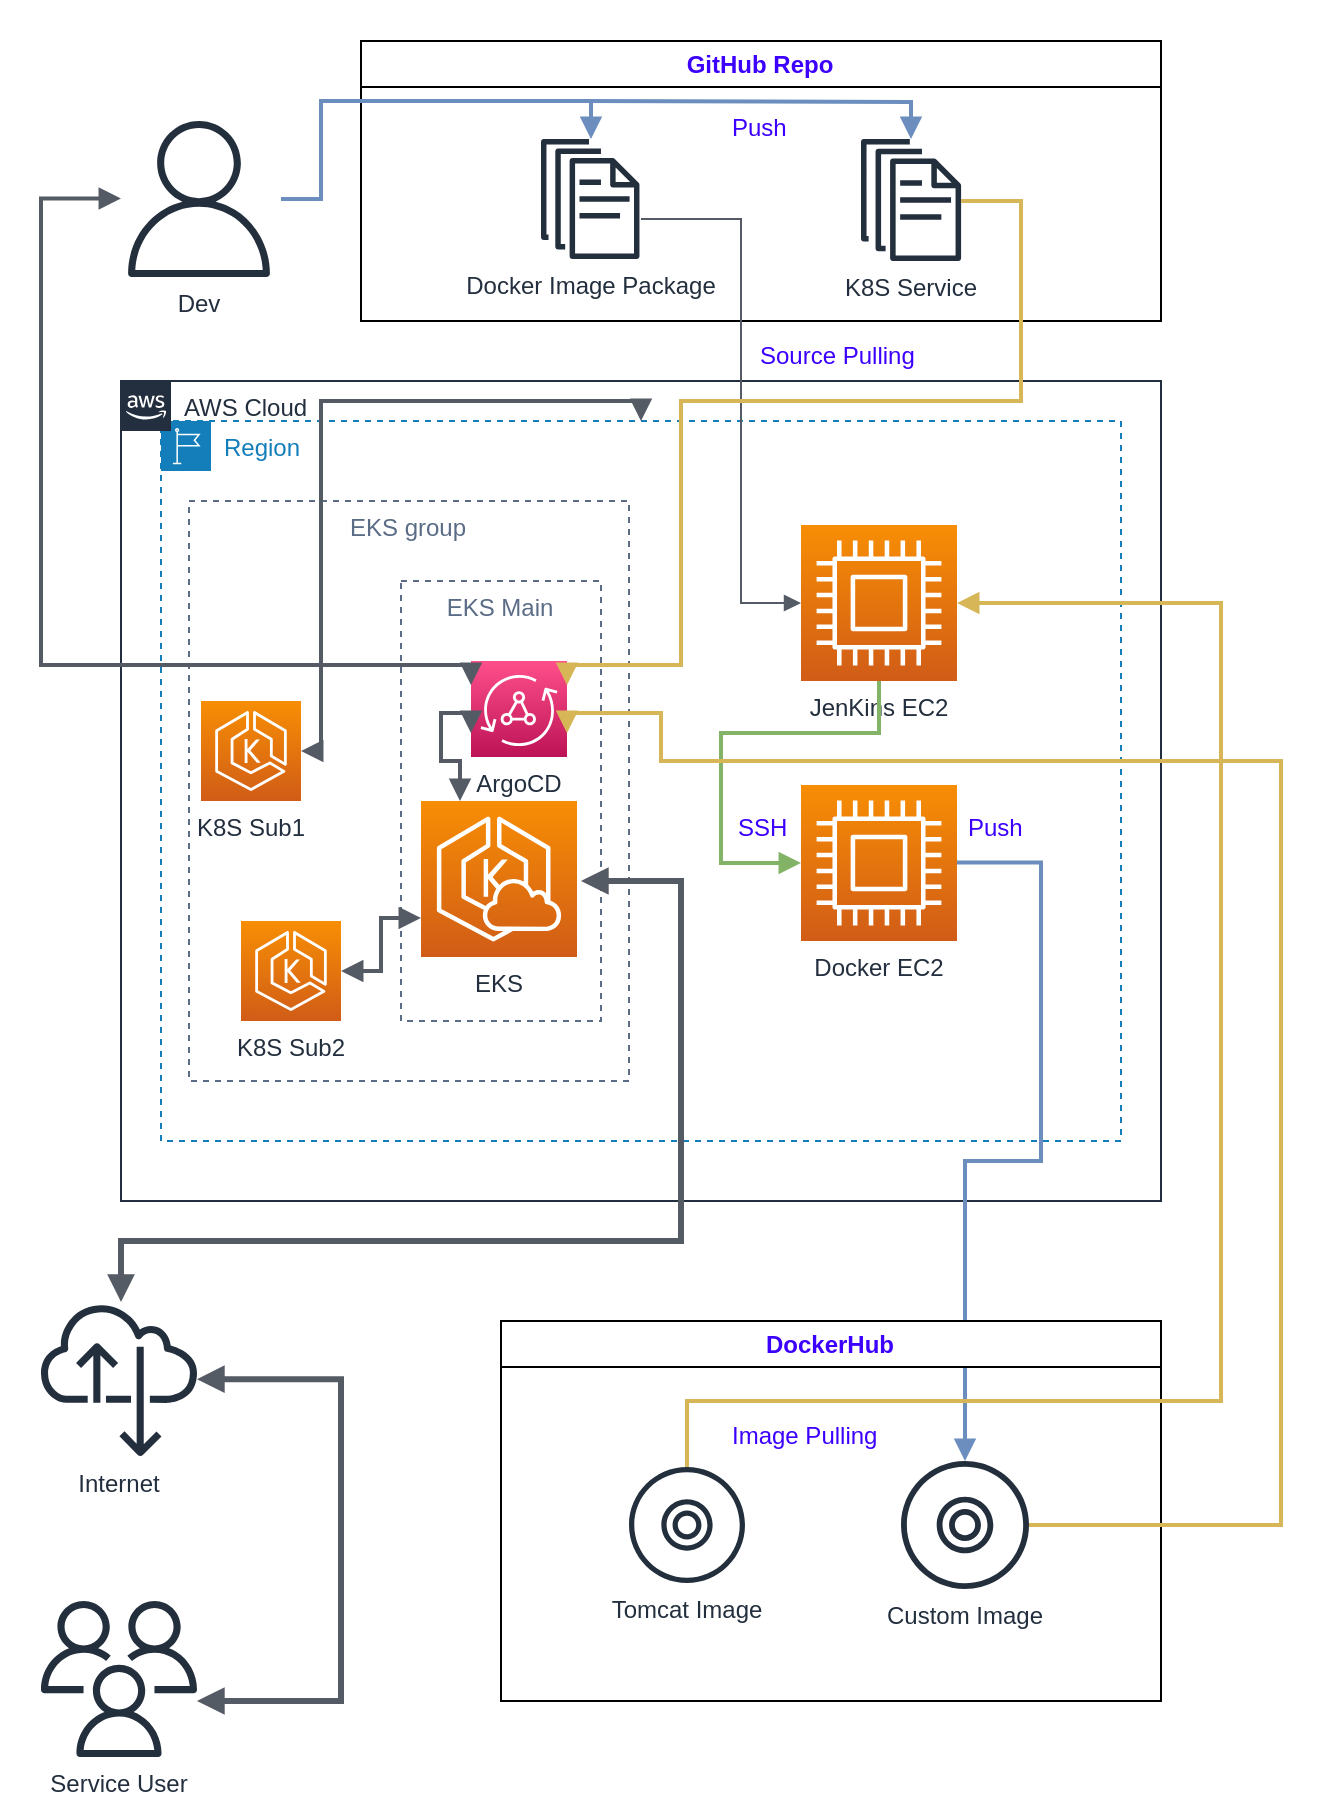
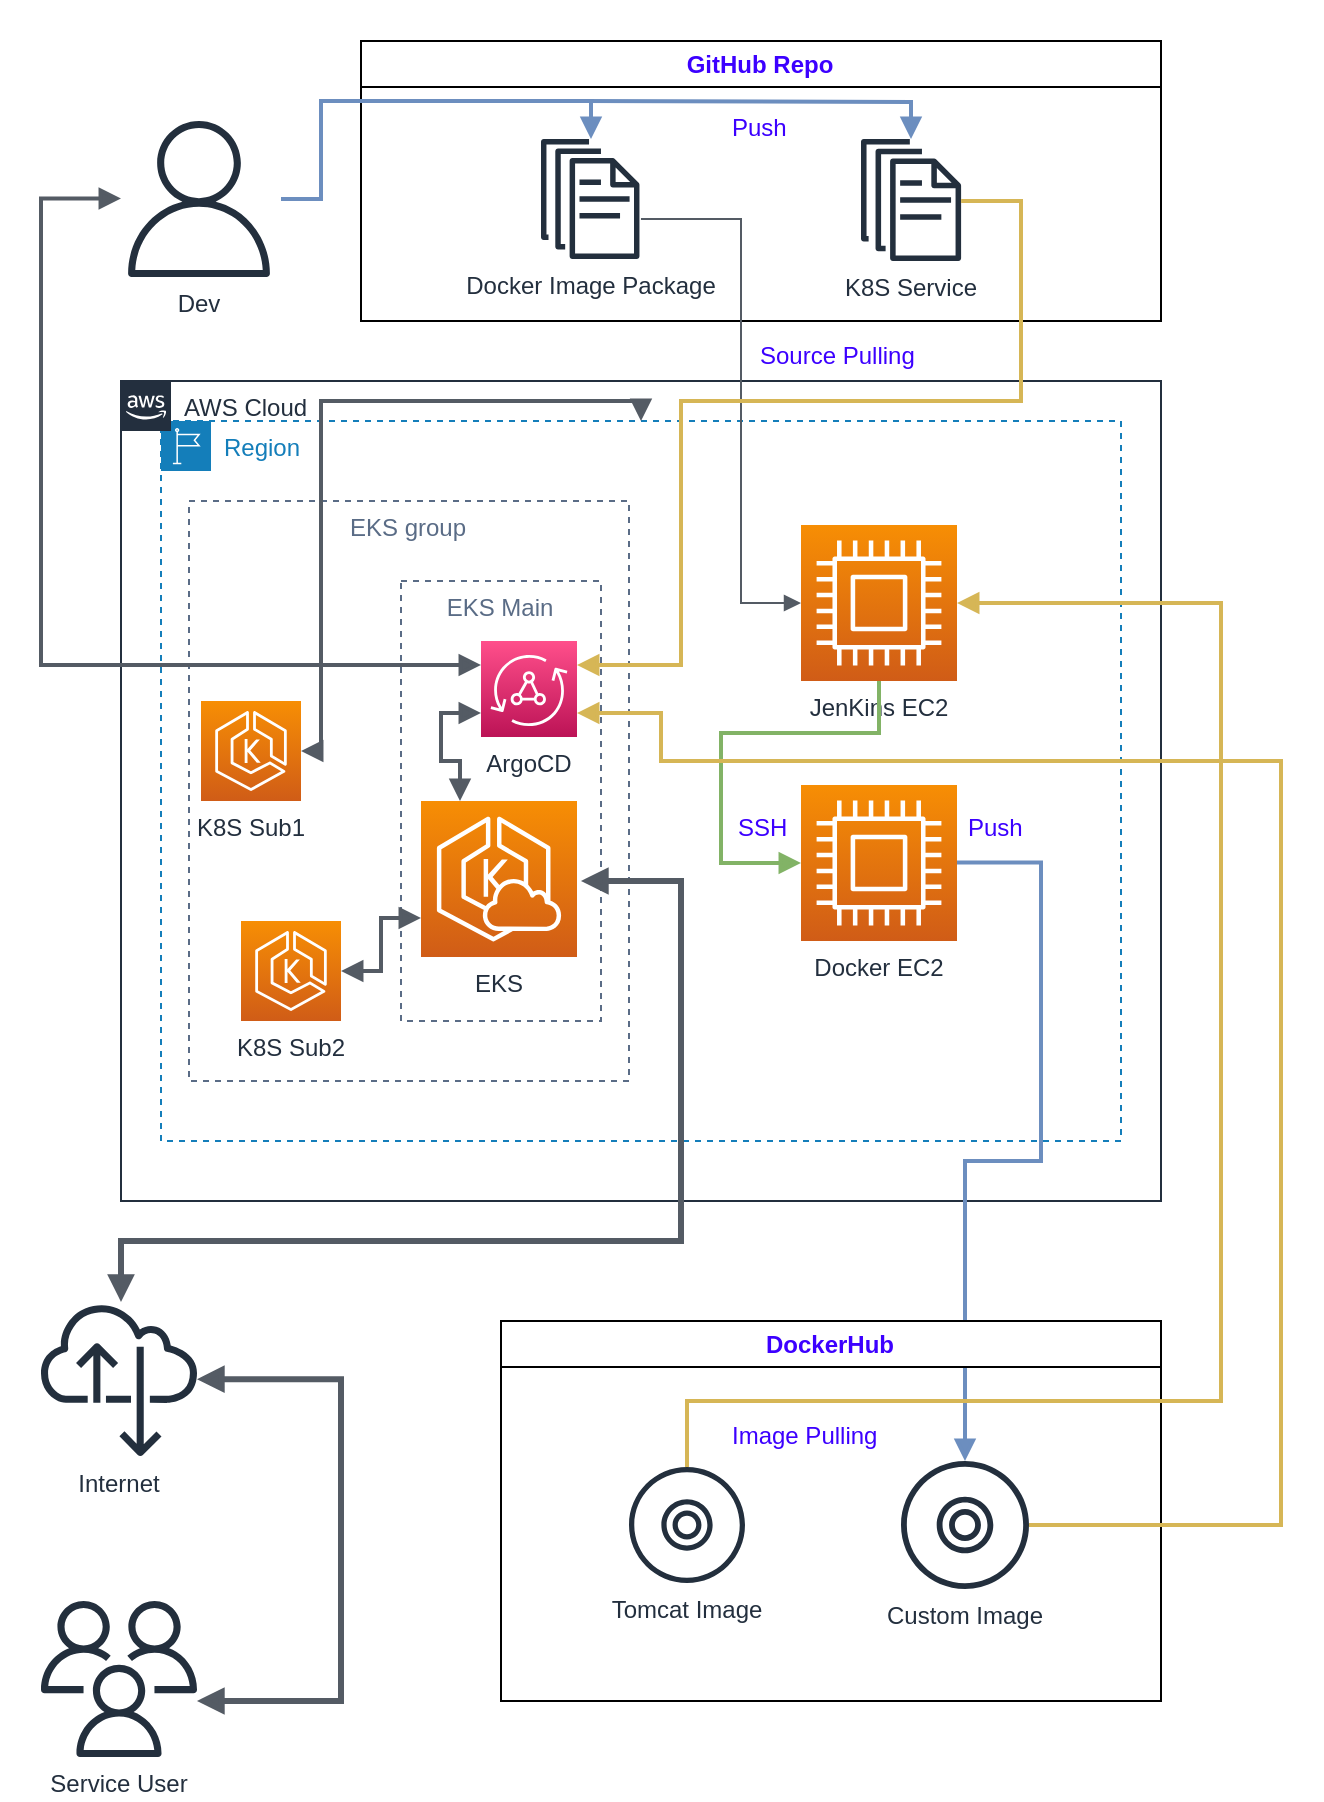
(519, 709) -> (529, 689)
